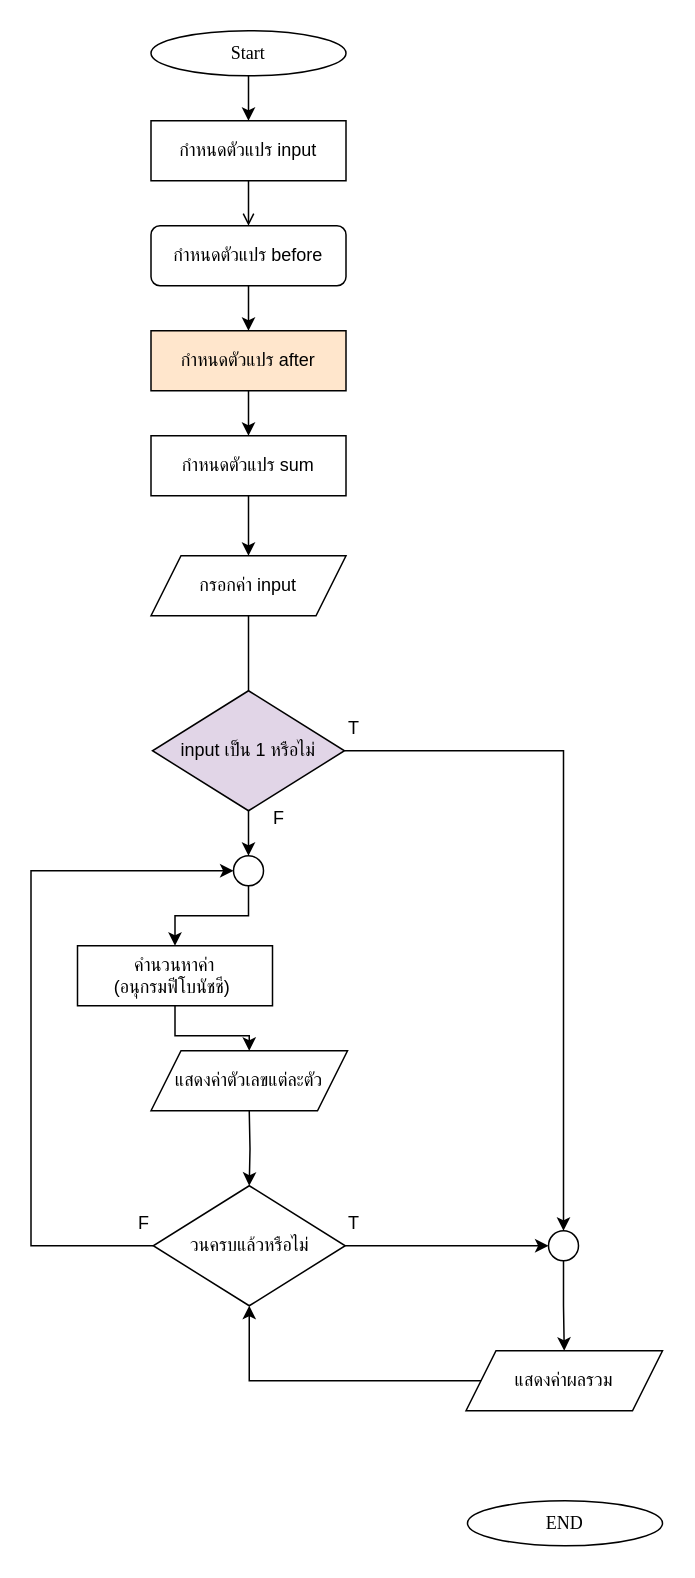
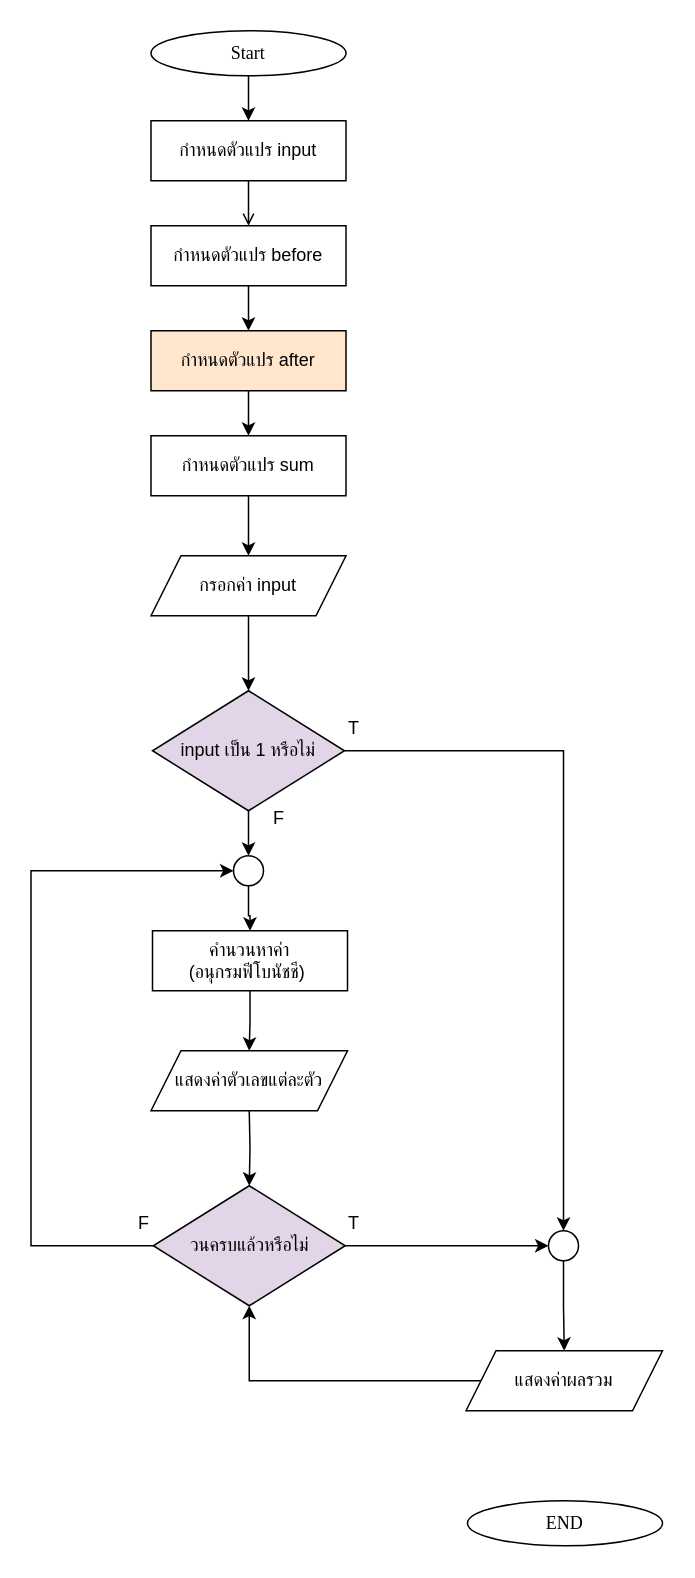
(248, 256) -> (248, 256)
(248, 683) -> (248, 679)
(175, 976) -> (250, 961)
(249, 1246) -> (249, 1246)
